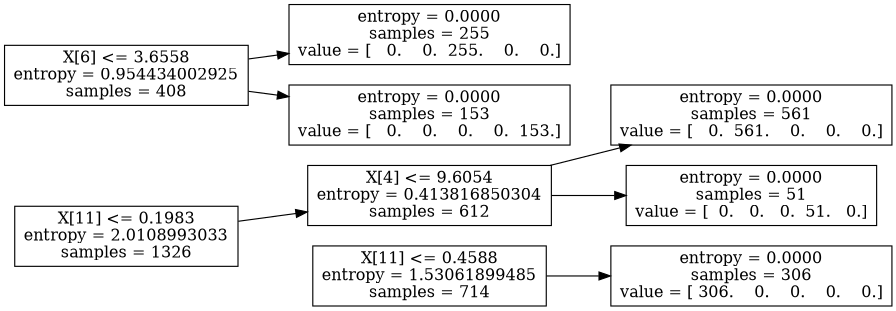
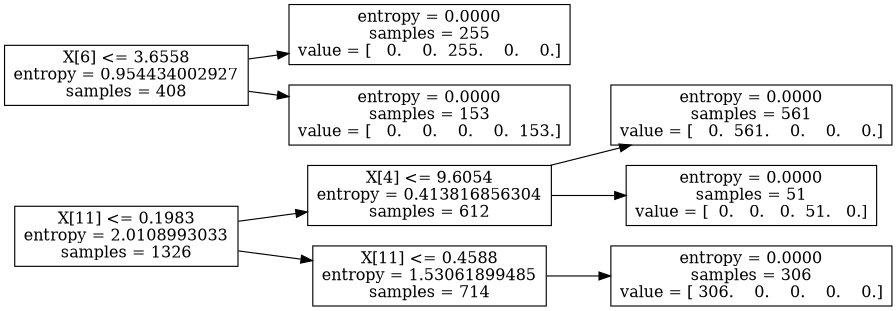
(126, 75) -> (126, 75)
(430, 196) -> (430, 196)
none -> (270, 255)
